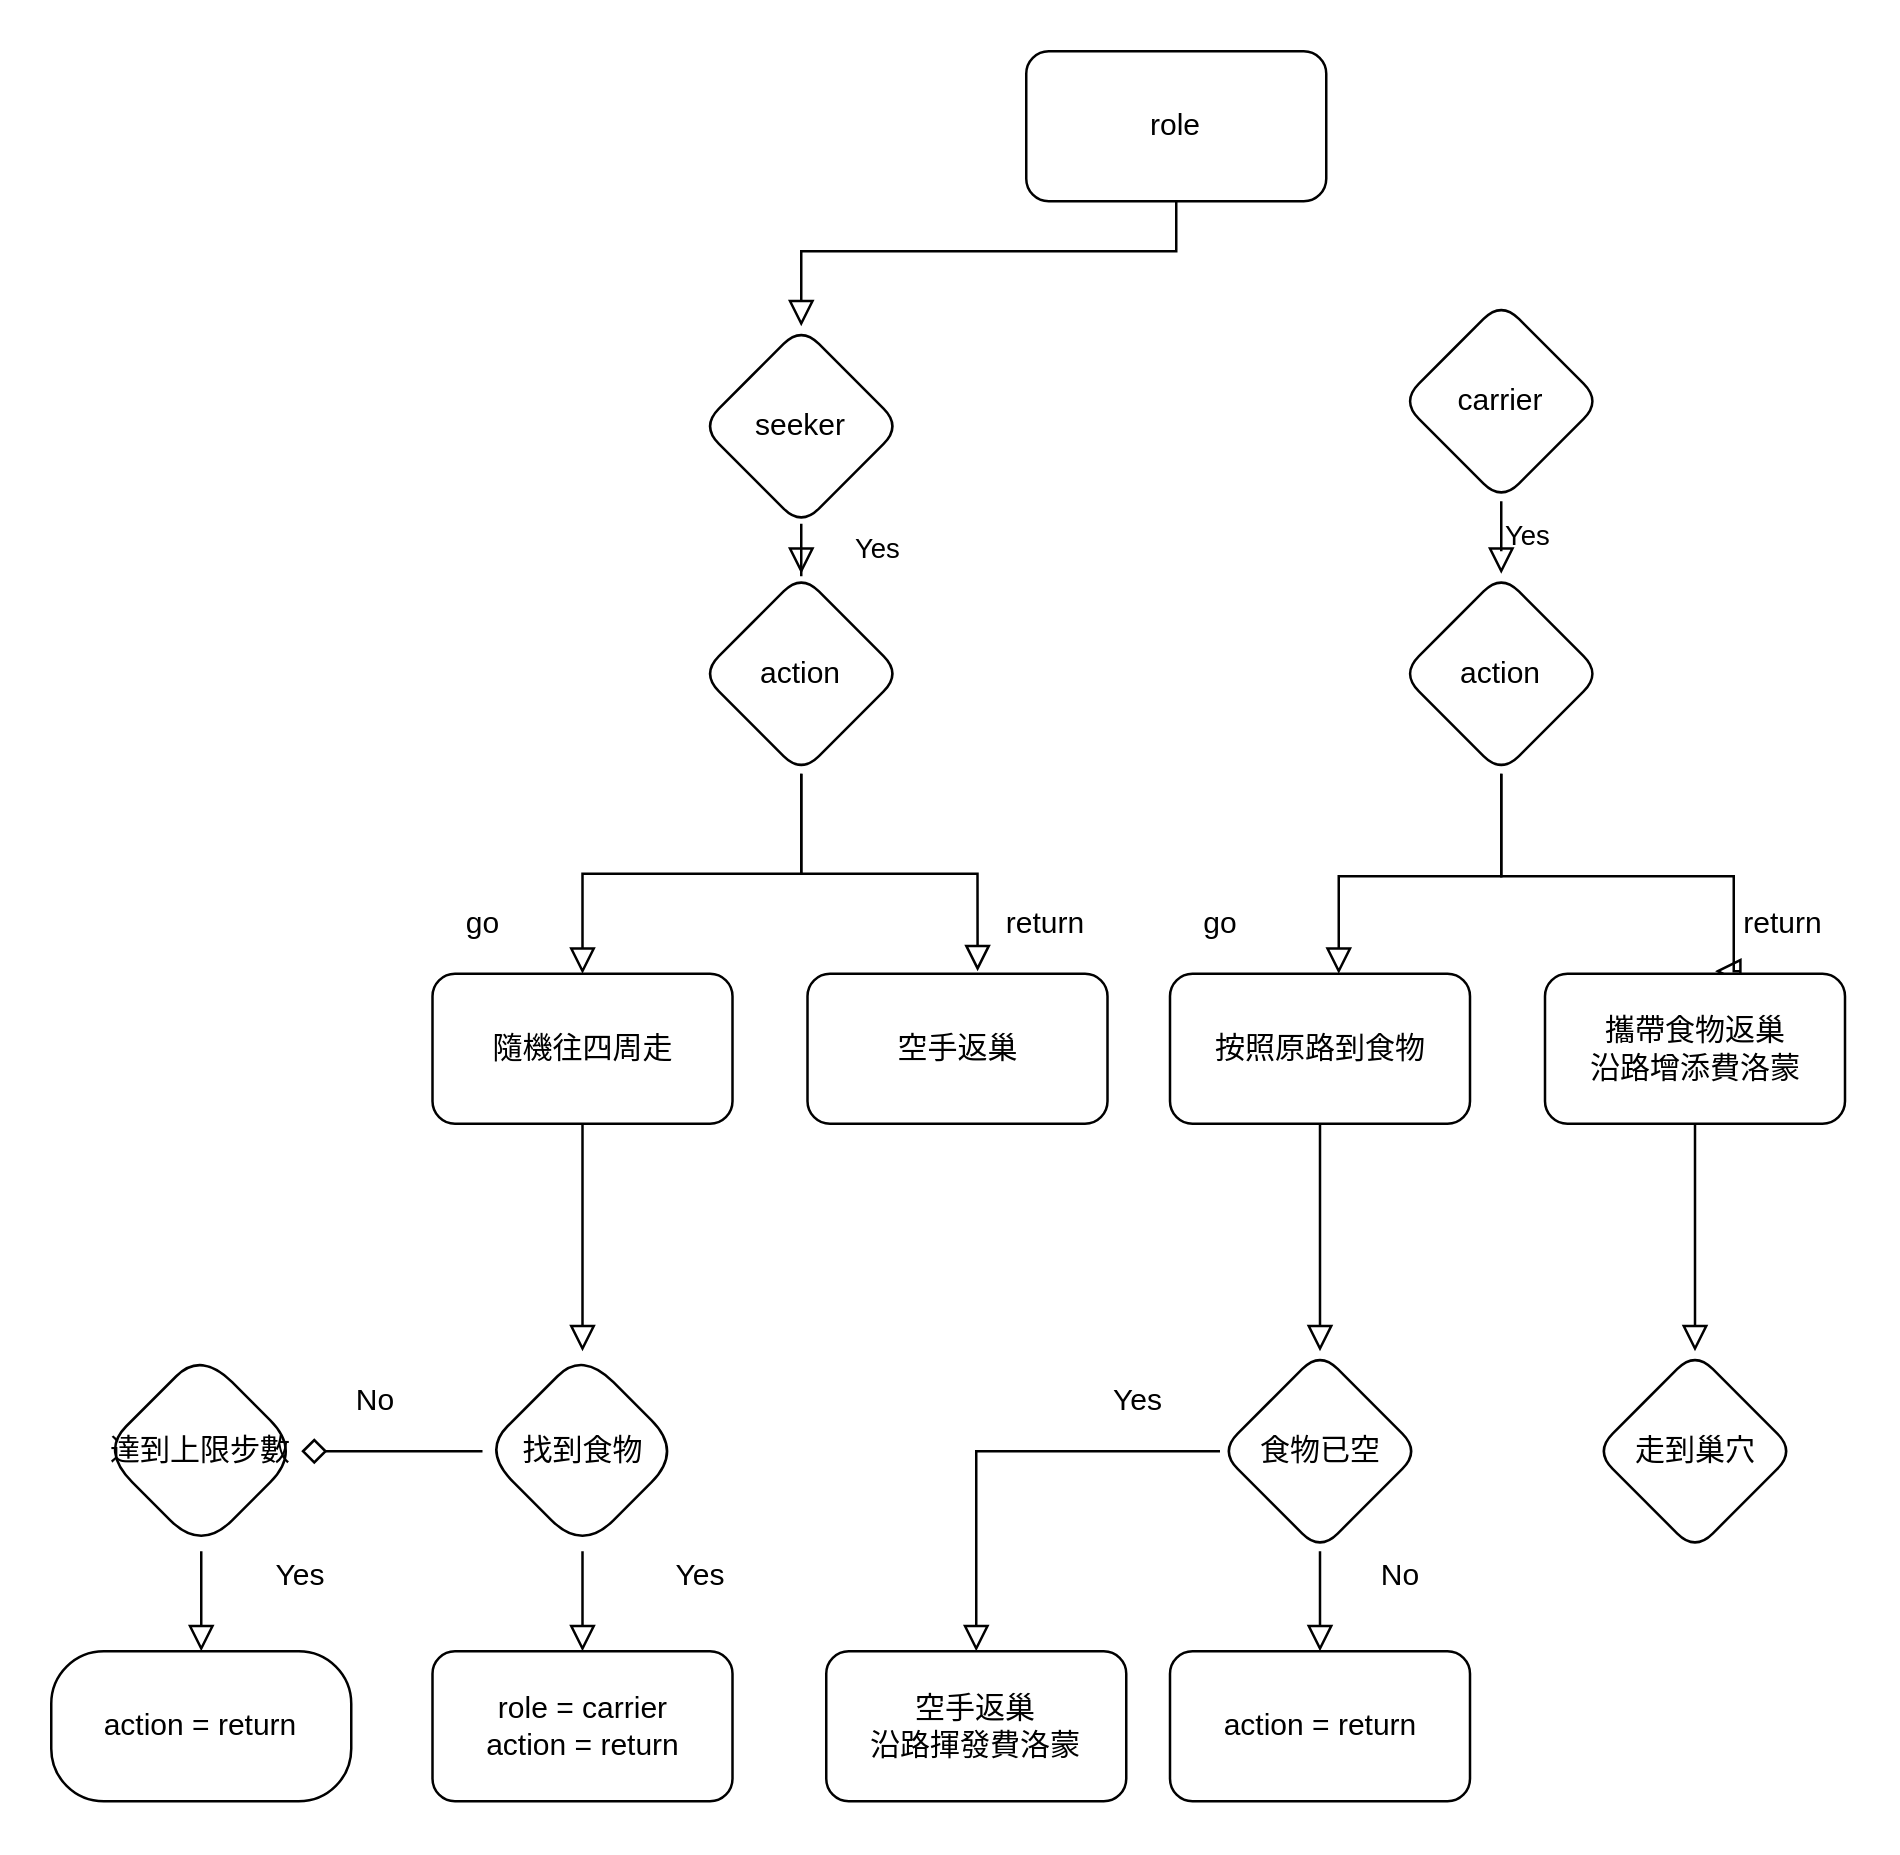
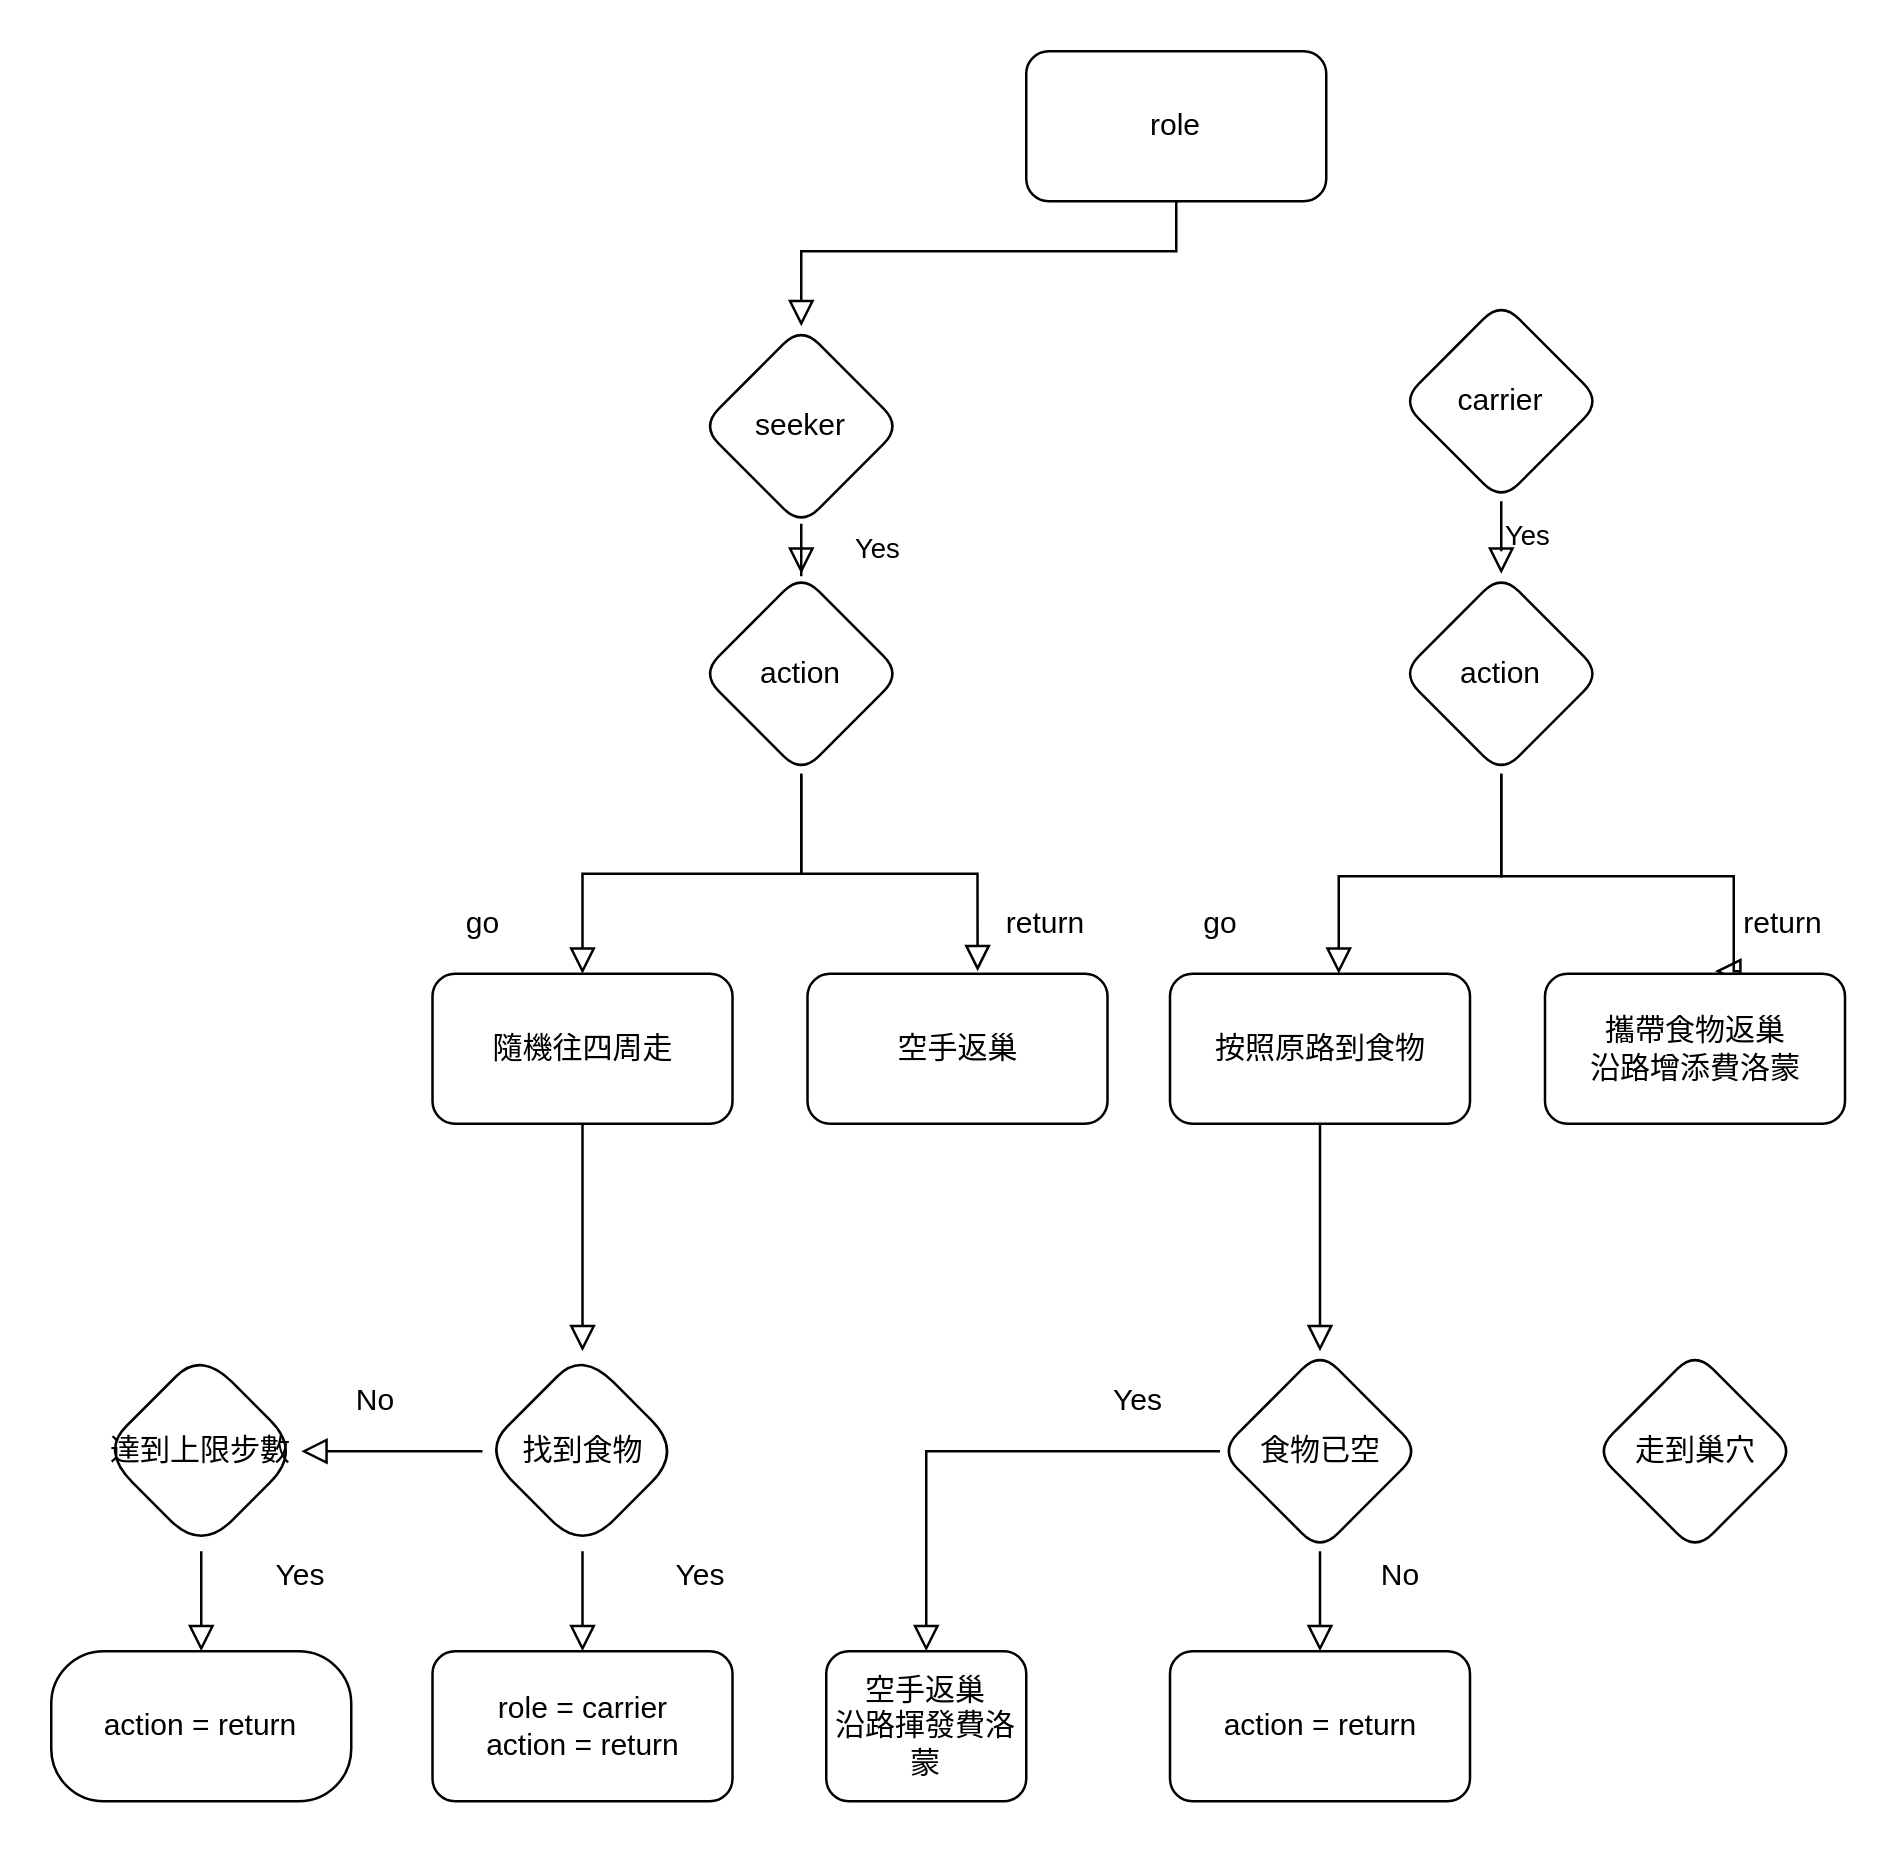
(1695, 1225) -> none
(328, 1451) -> (328, 1451)
(976, 1726) -> (926, 1726)
